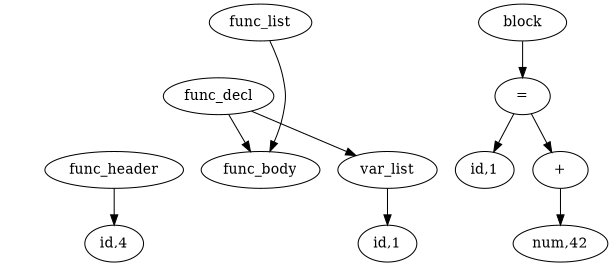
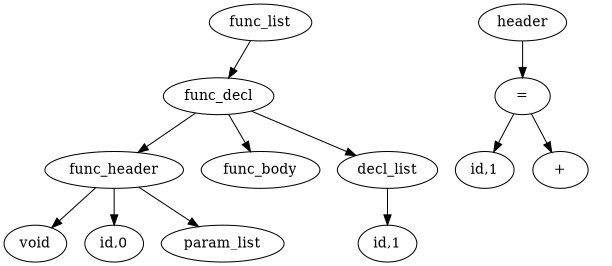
(523, 23) -> (523, 23)
(285, 91) -> (242, 55)
none -> (171, 130)
(387, 170) -> (387, 170)
none -> (35, 244)
(114, 244) -> (114, 244)
none -> (223, 244)
(560, 244) -> none
